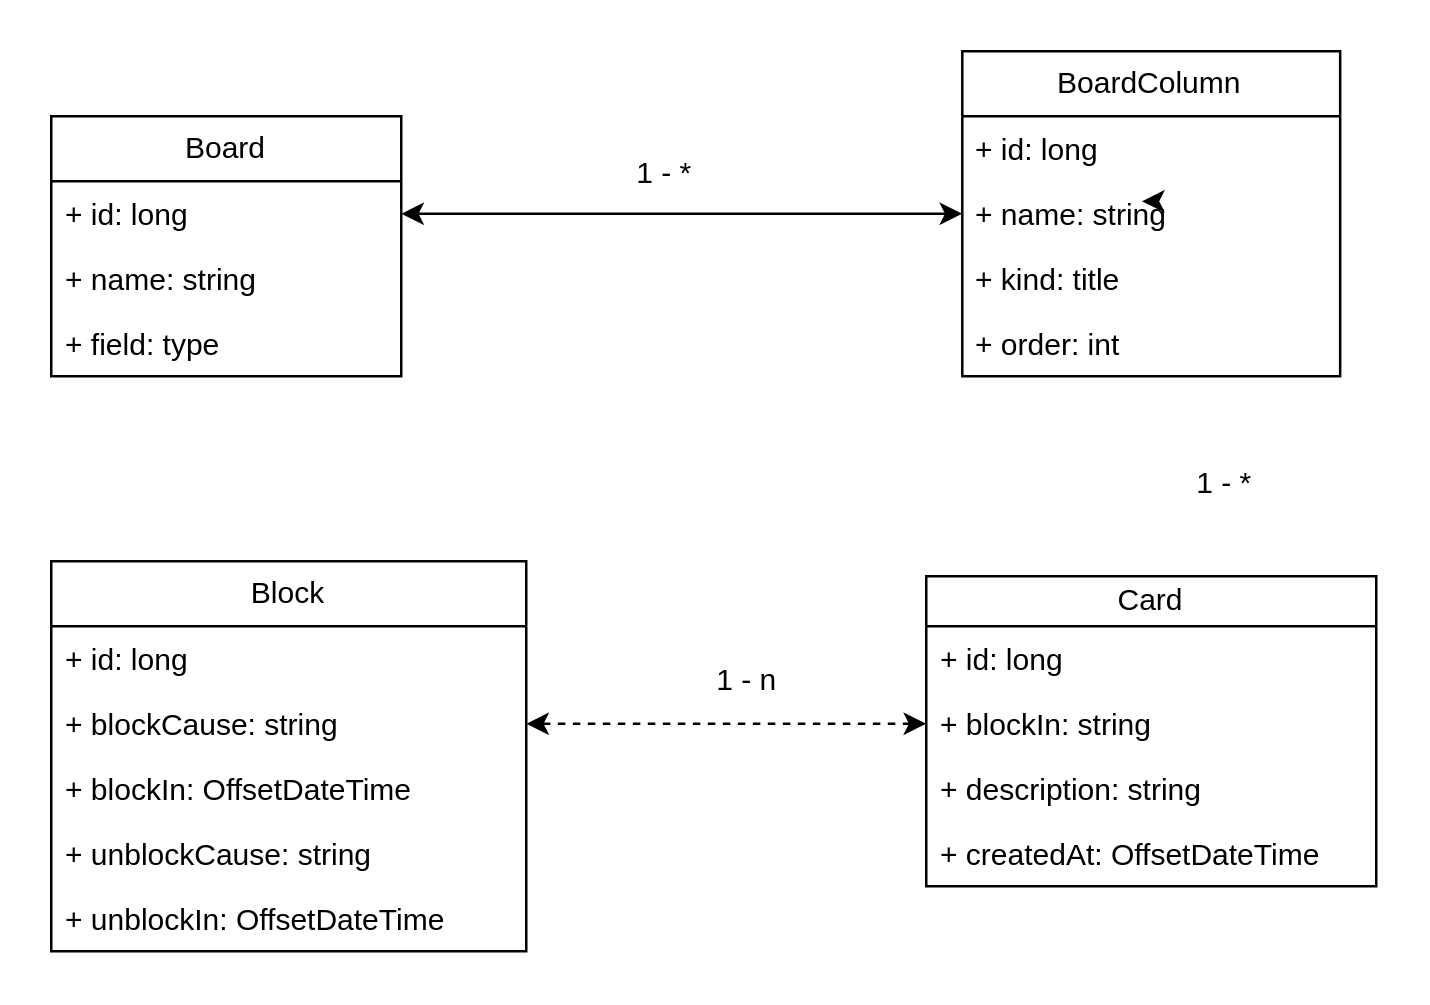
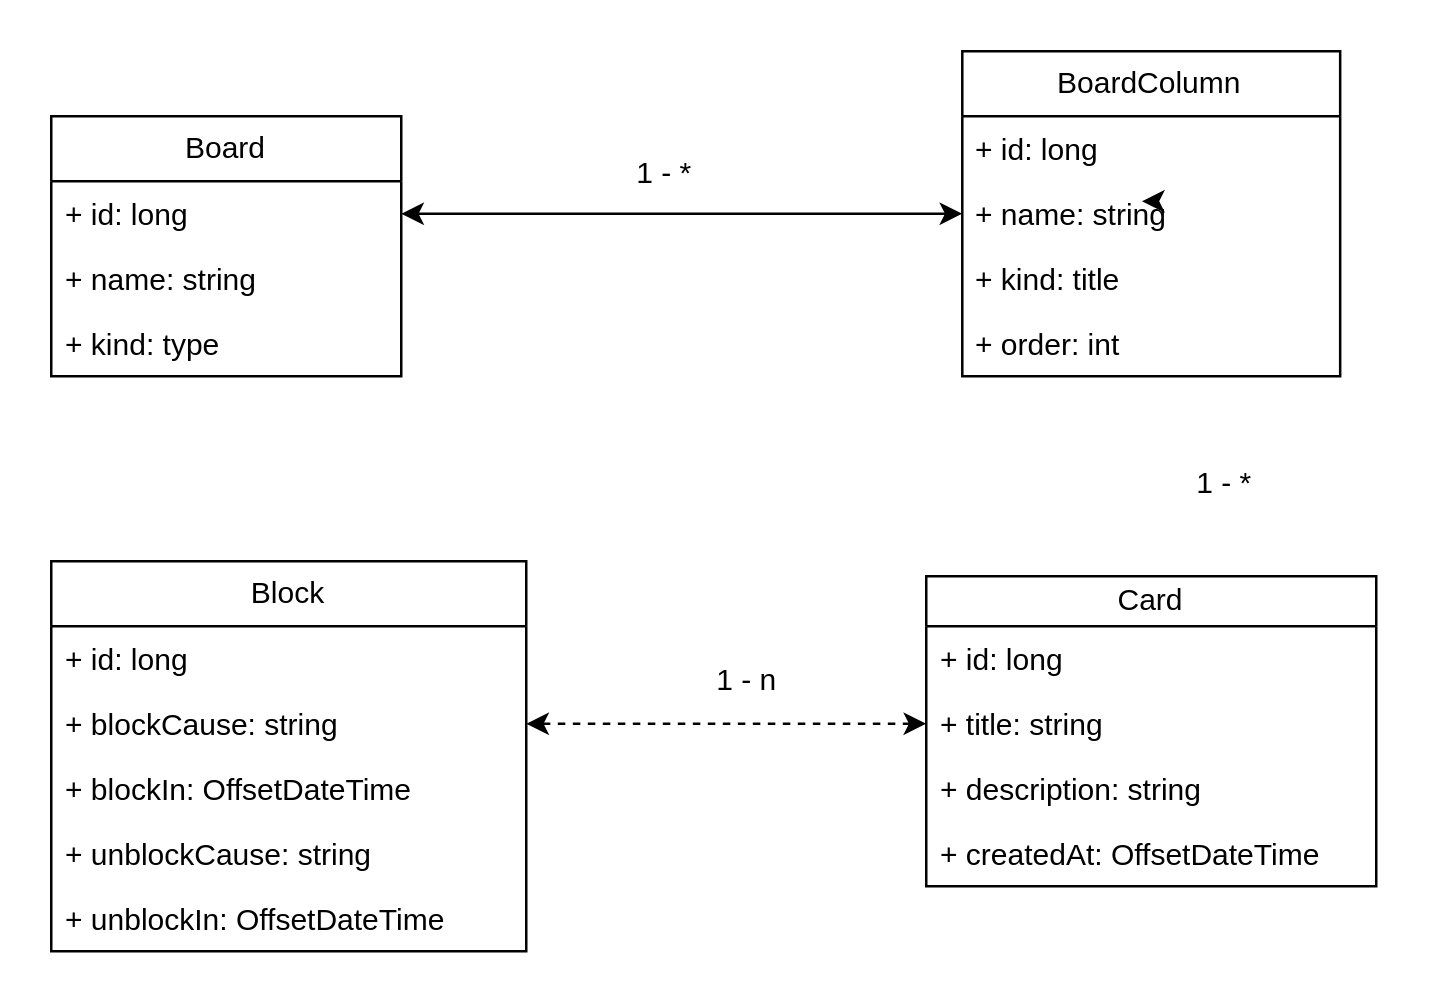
(156, 347) -> (151, 347)
(1065, 727) -> (1044, 727)
